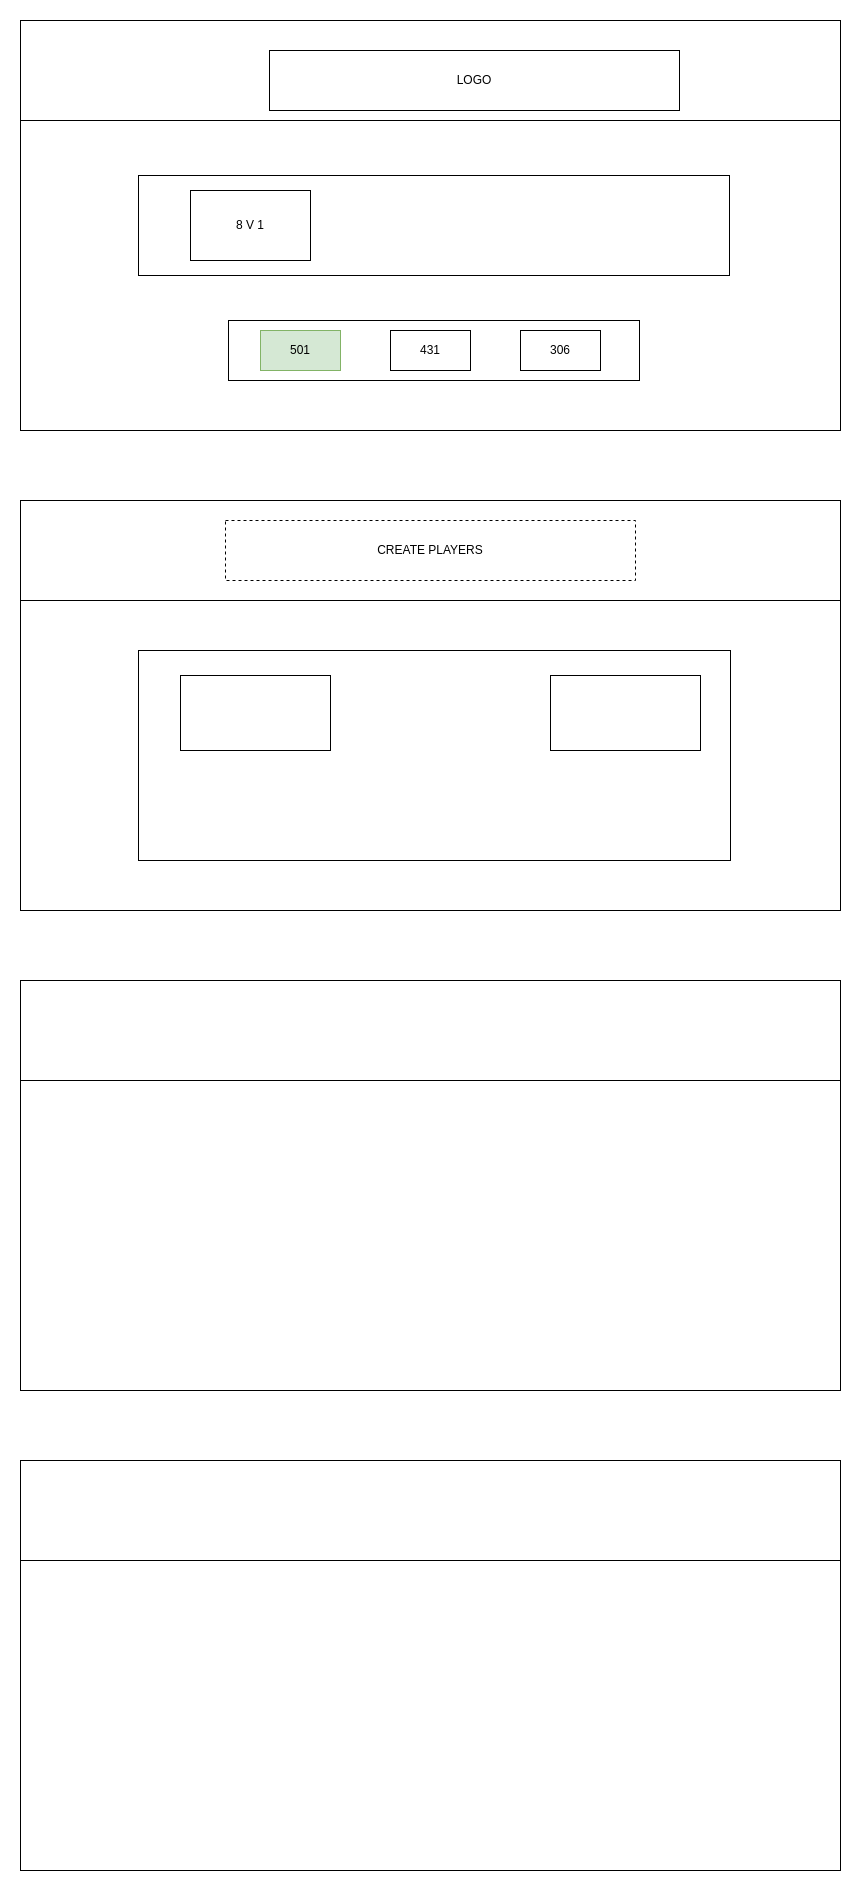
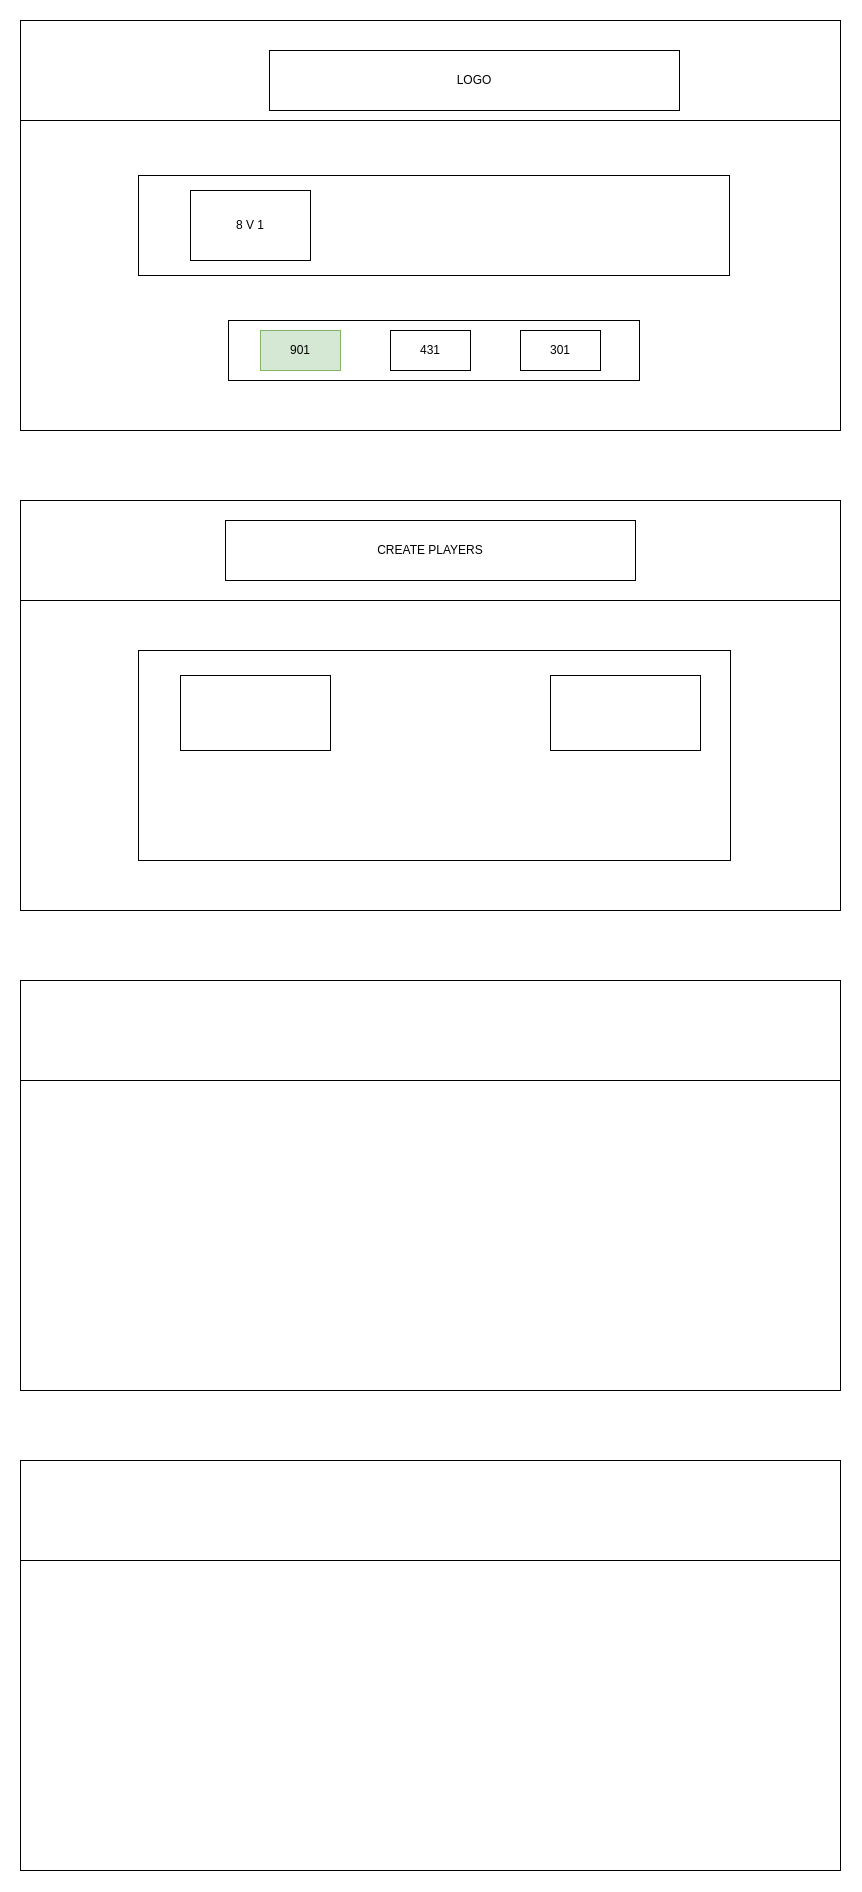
(301, 351) -> (301, 351)
(561, 351) -> (561, 351)
(431, 551) -> (431, 551)
